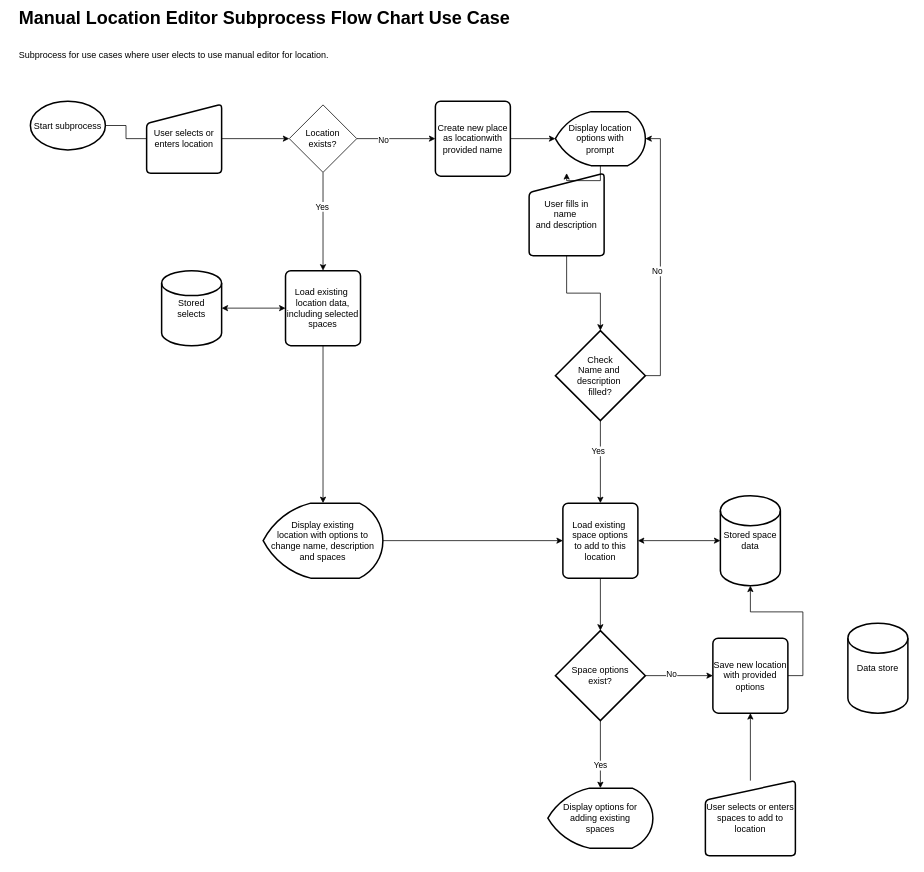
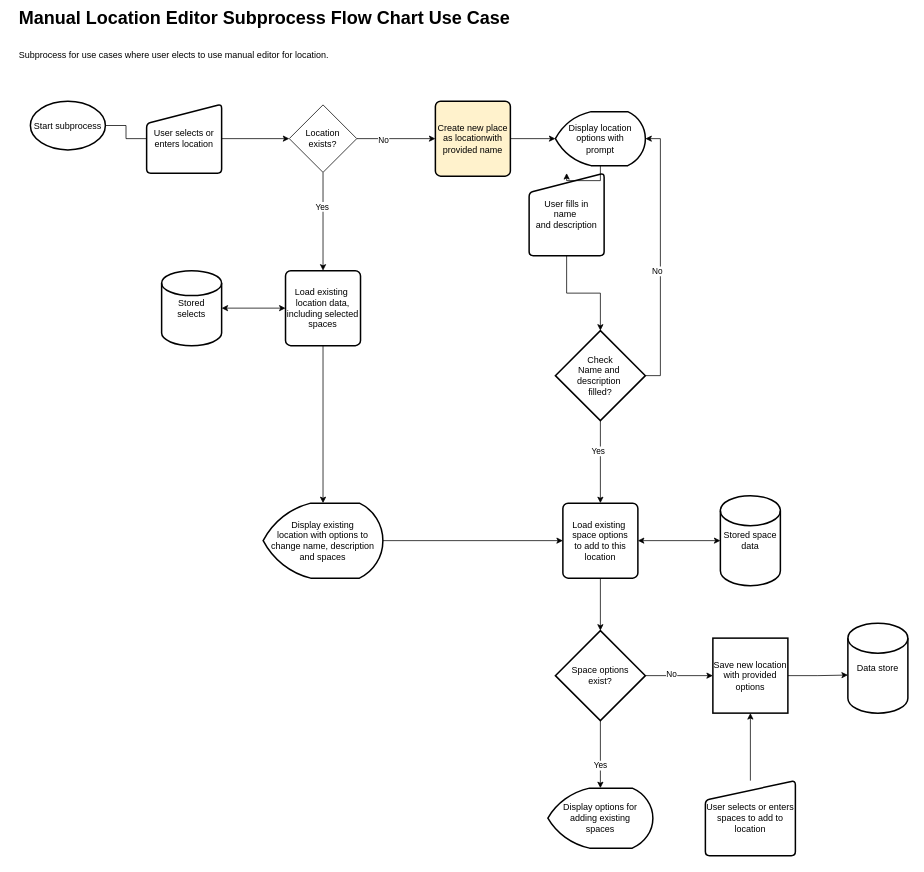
(473, 138) -> (473, 138)
(750, 602) -> (822, 675)
(750, 675) -> (750, 675)
